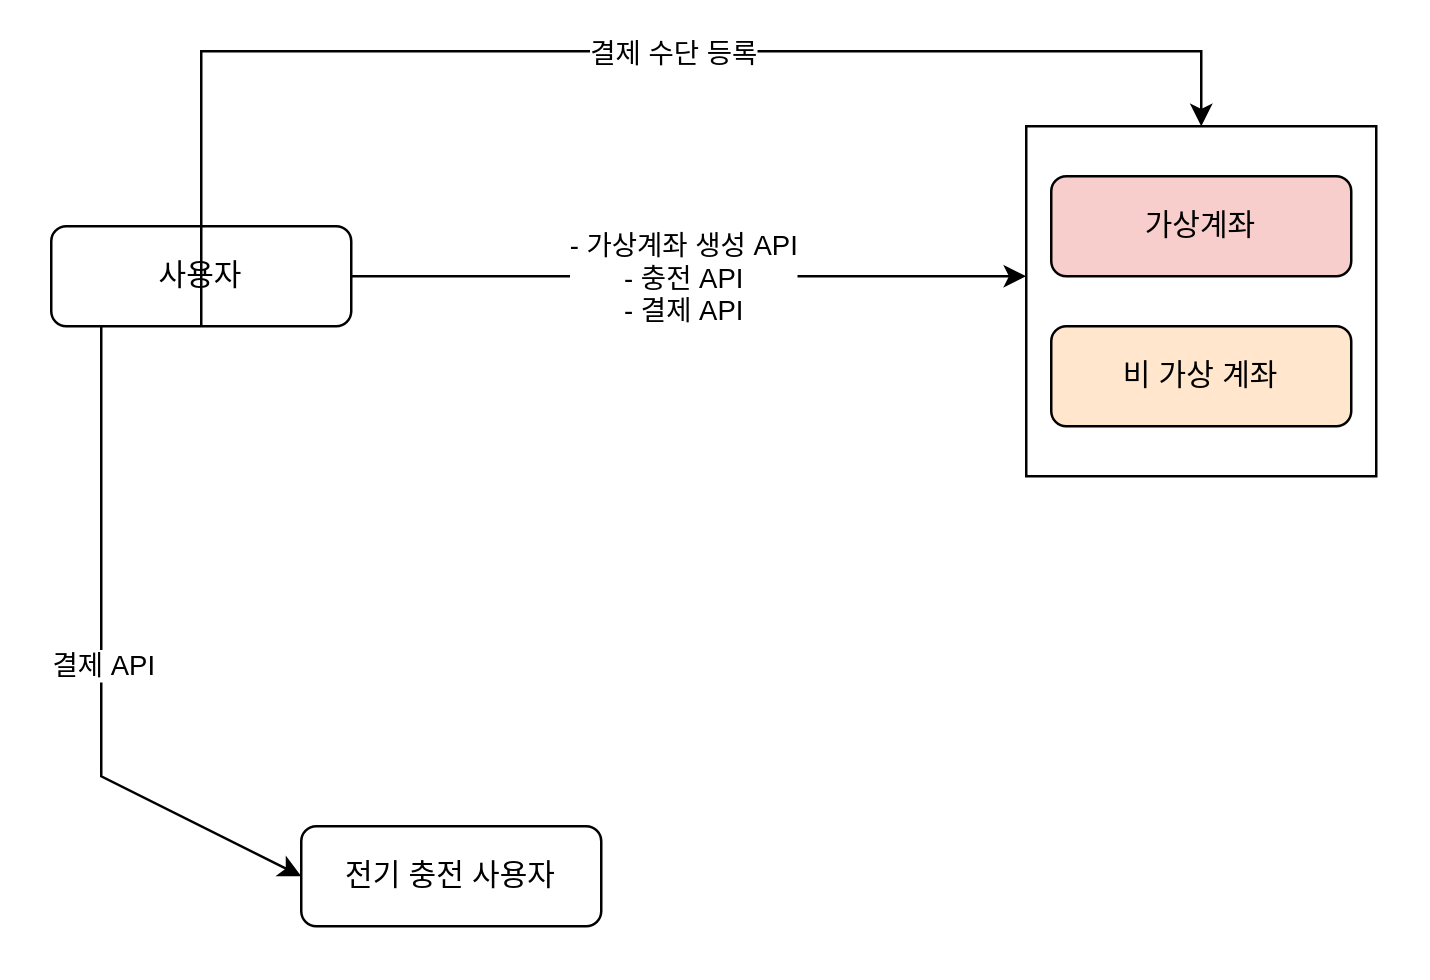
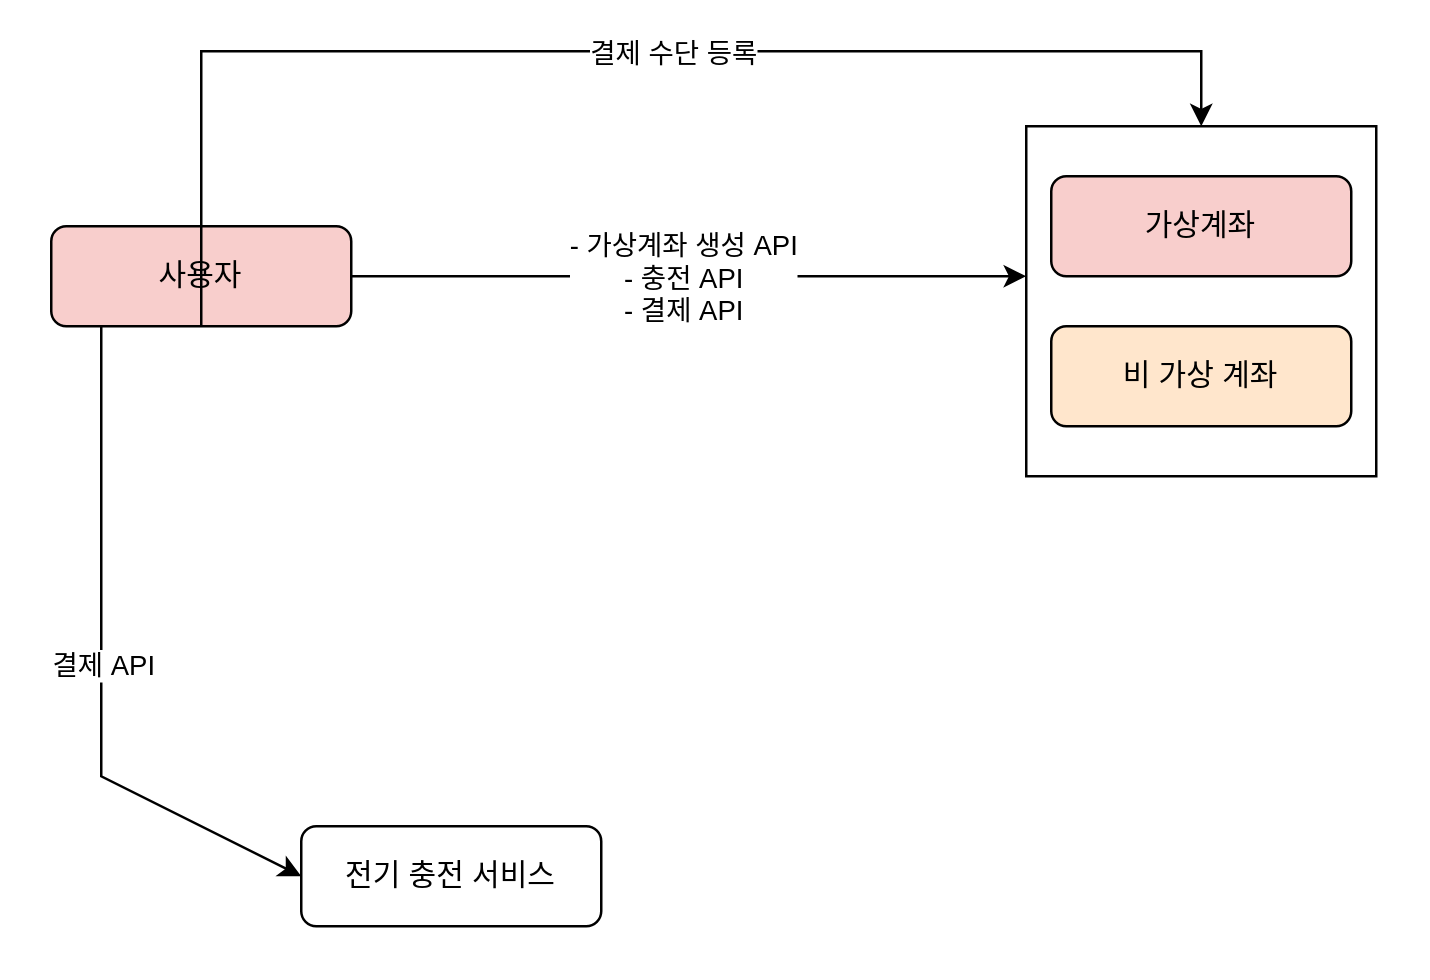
(201, 276) -> (201, 276)
(451, 876) -> (451, 876)
